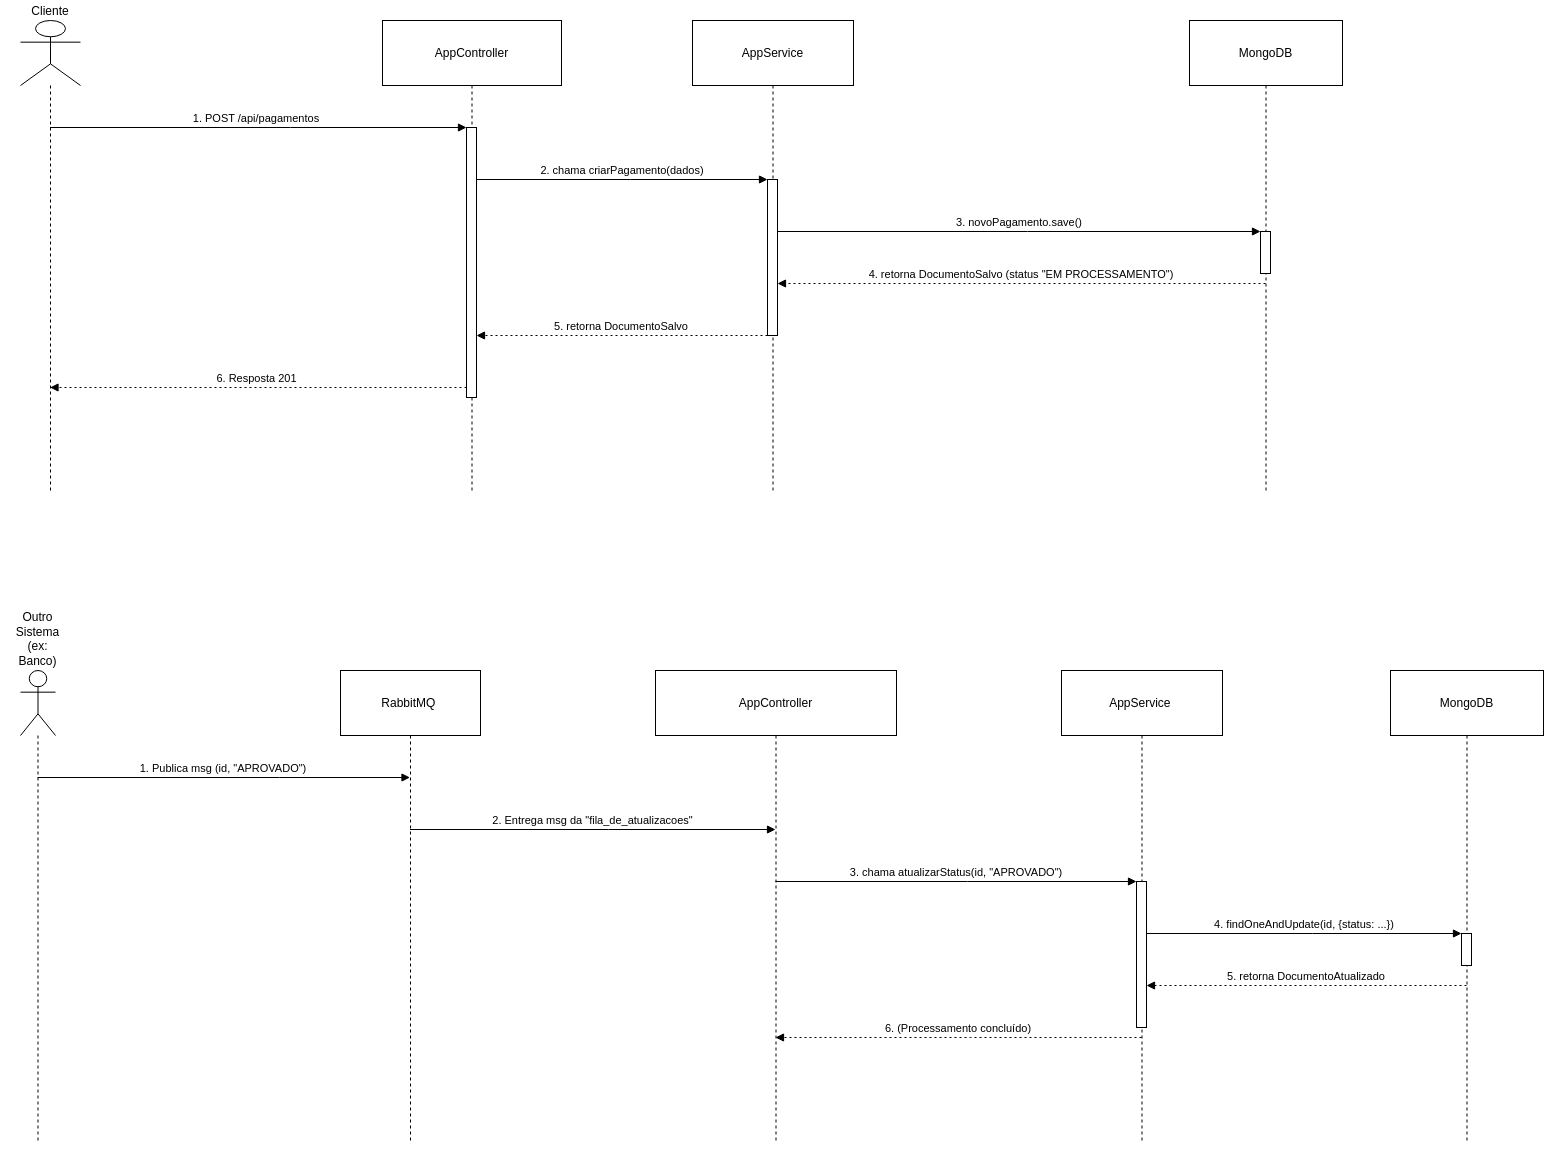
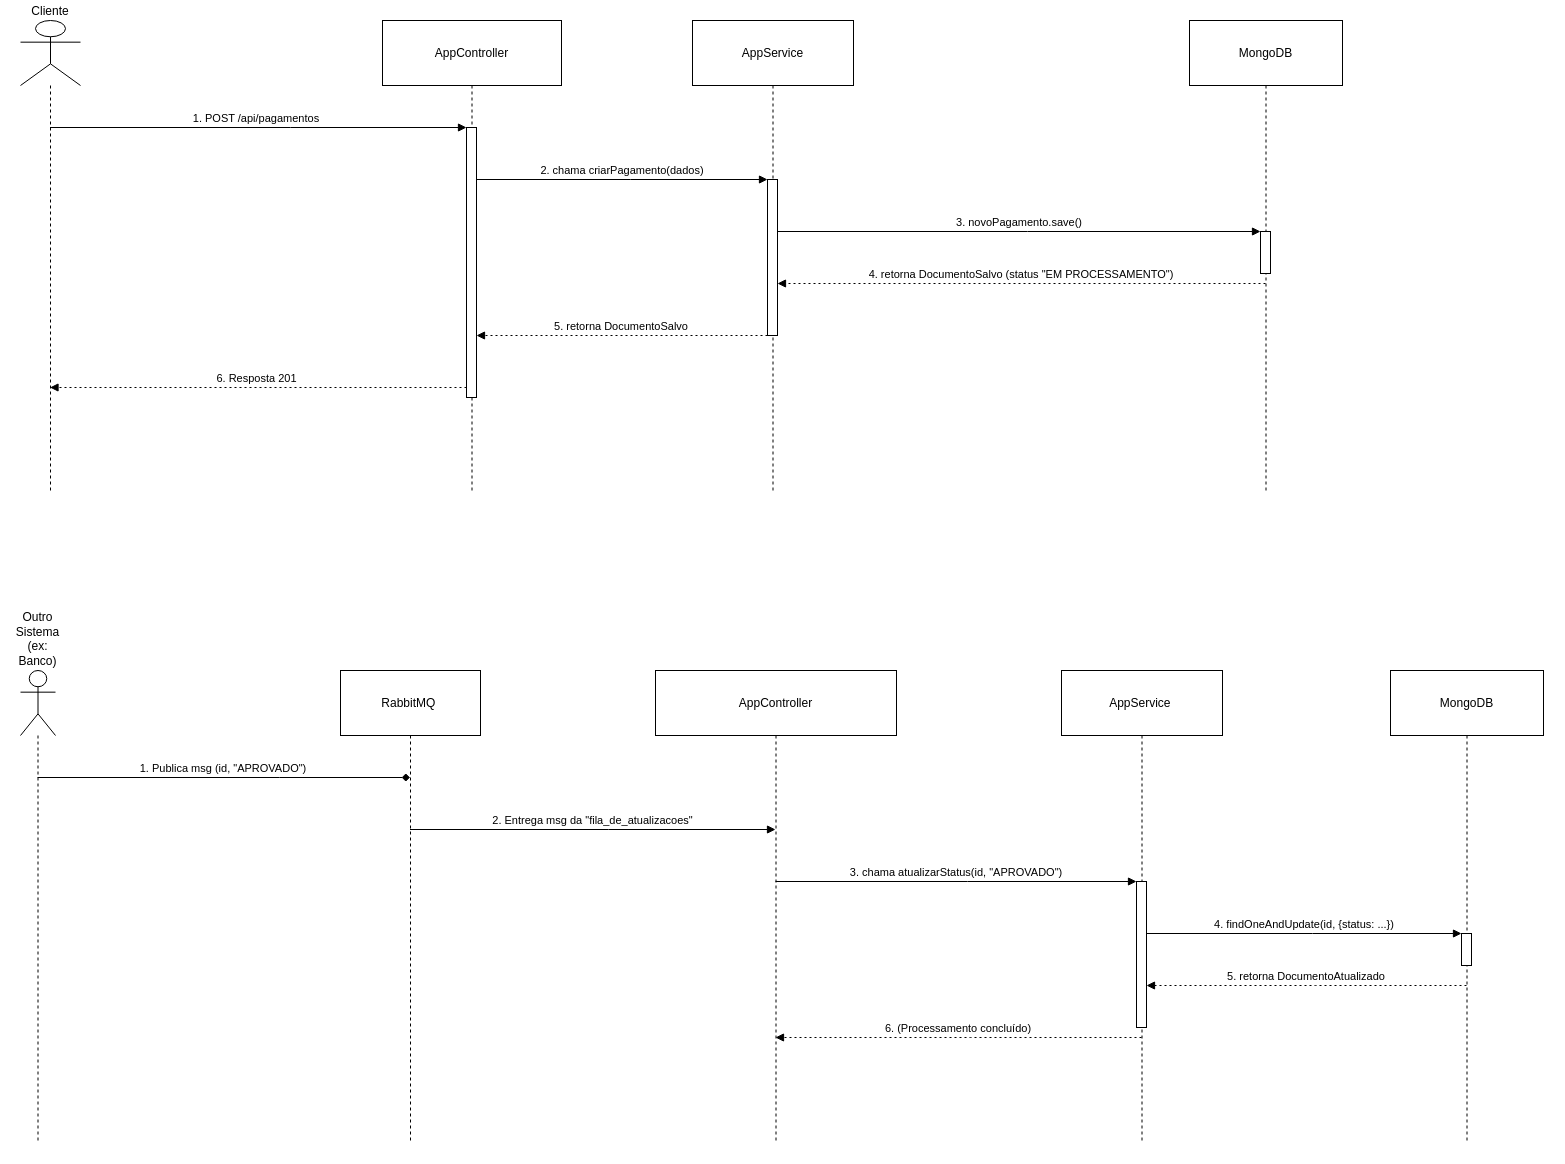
(400, 778) -> (400, 778)
